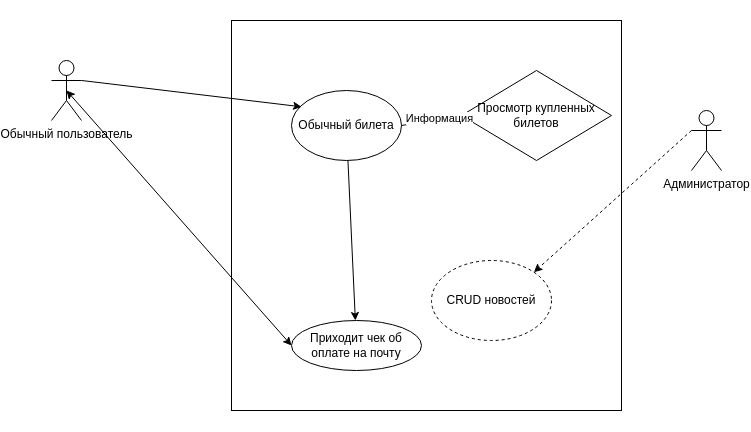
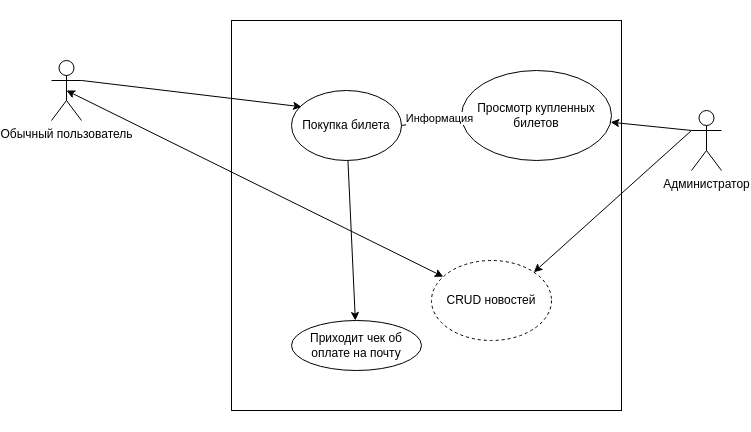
(537, 116) -> (537, 116)
(347, 126) -> (347, 126)
none -> (653, 127)
(615, 199) -> (615, 199)
(179, 218) -> (255, 184)
